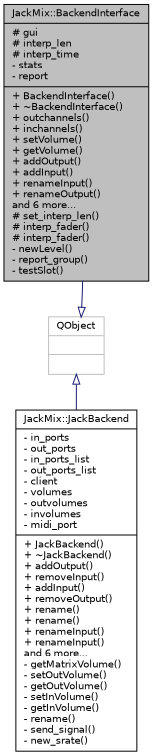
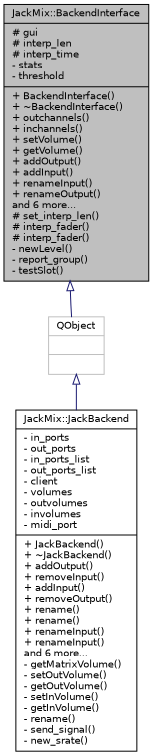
(30, 76) -> (38, 76)
(82, 294) -> (71, 304)
